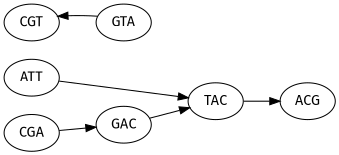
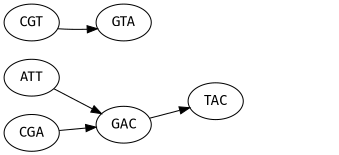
(83, 16) -> (72, 29)
(119, 89) -> (73, 99)
(308, 101) -> none
